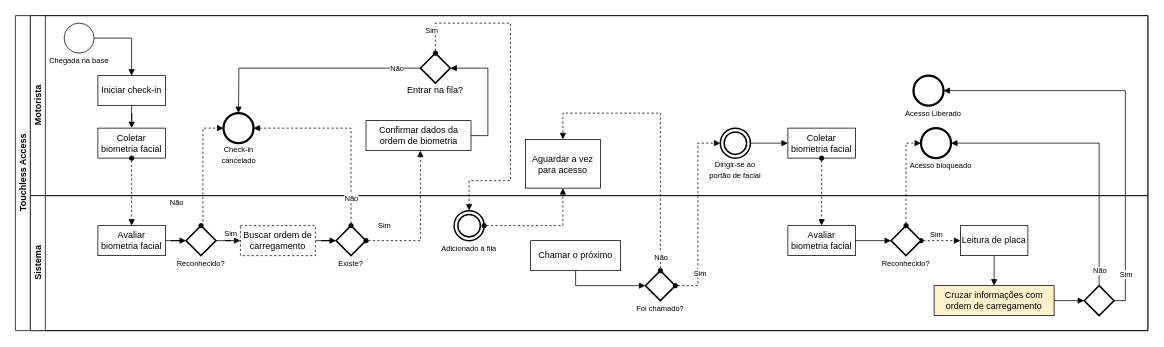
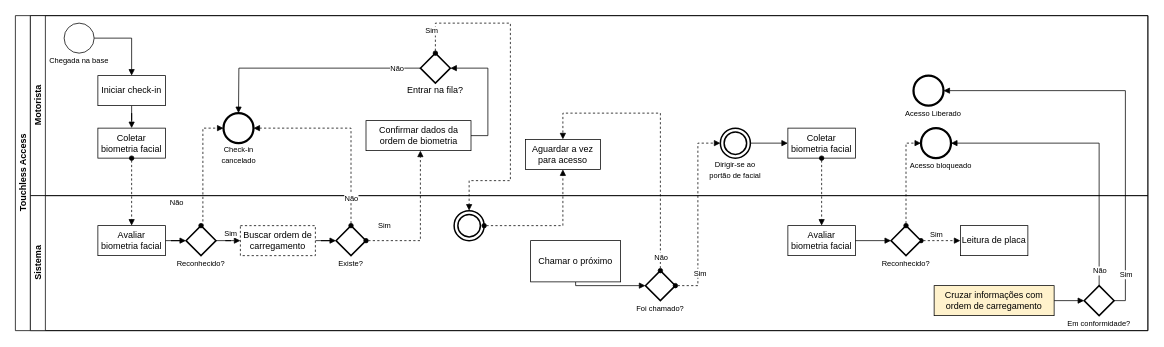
(563, 164) -> (563, 154)
(469, 248) -> none
(576, 255) -> (576, 261)
(994, 278) -> none
none -> (1099, 323)
